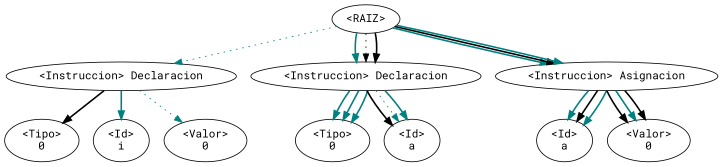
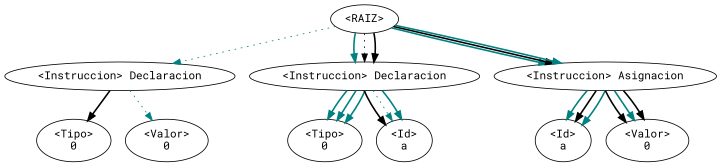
(121, 141) -> none
